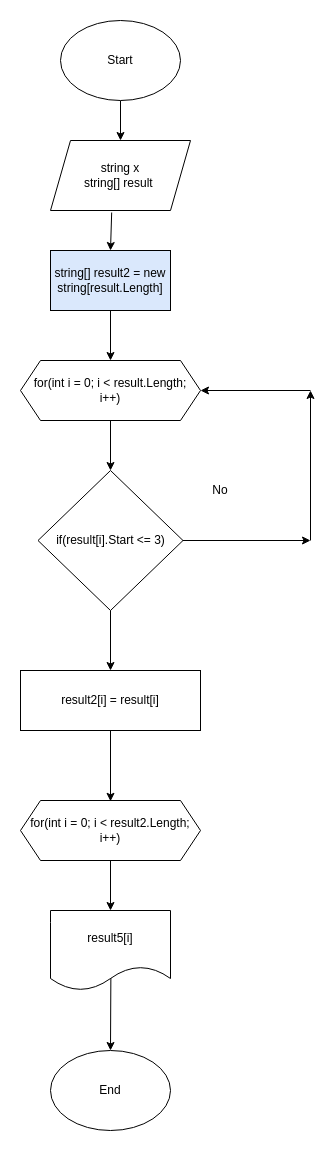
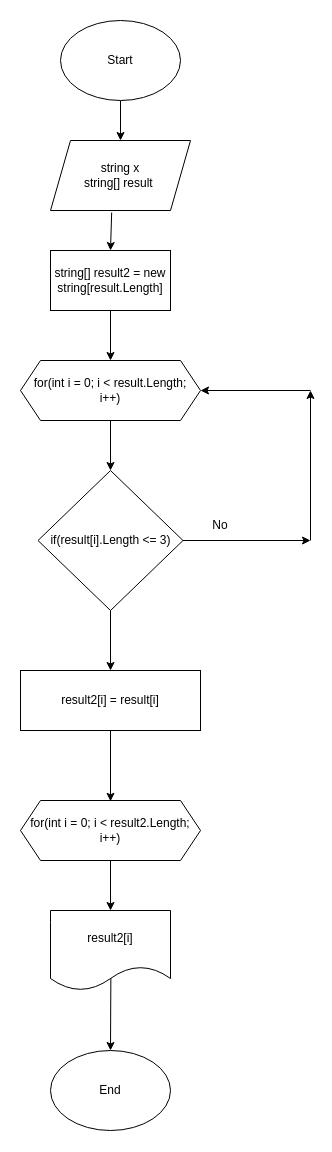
(111, 281) -> (111, 281)
(221, 491) -> (221, 526)
(111, 541) -> (111, 541)
(111, 939) -> (111, 939)
